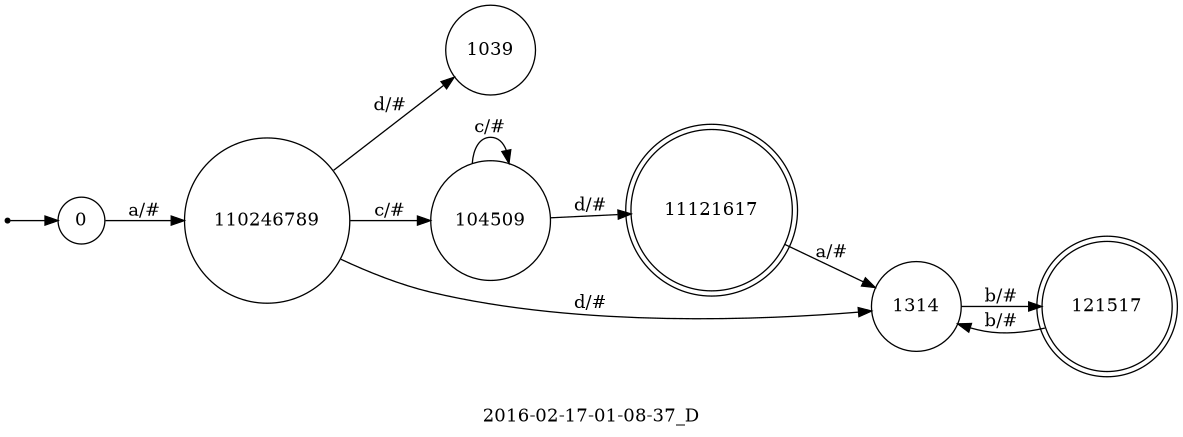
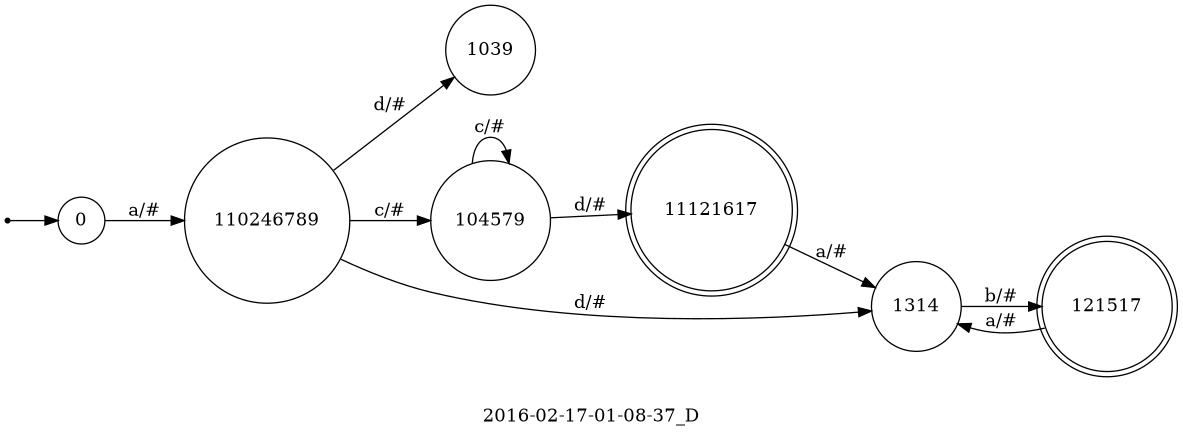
(491, 221) -> (491, 221)
(1002, 321) -> (1002, 321)
